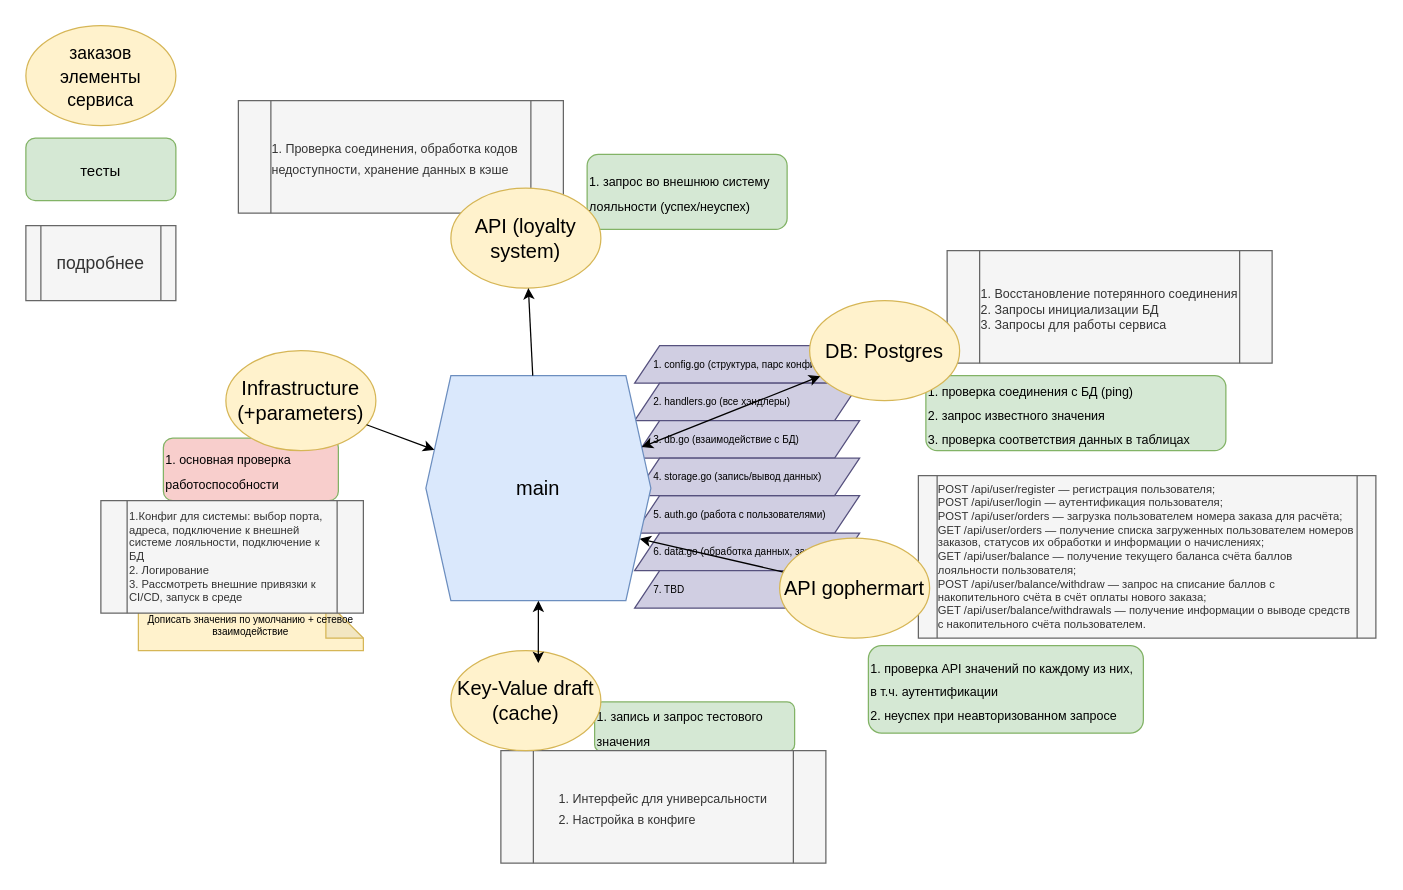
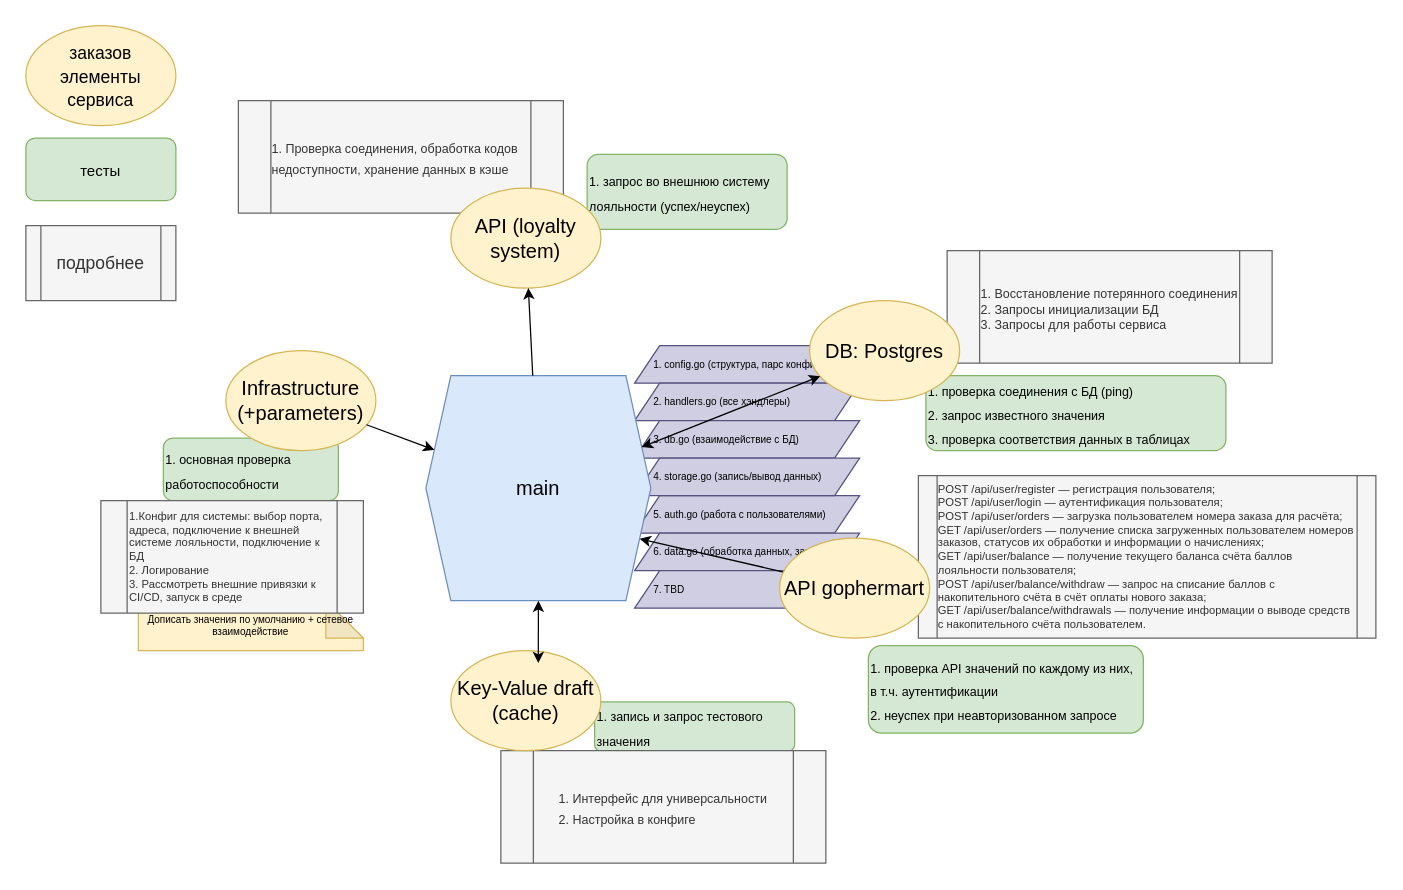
(251, 469) -> (251, 469)
